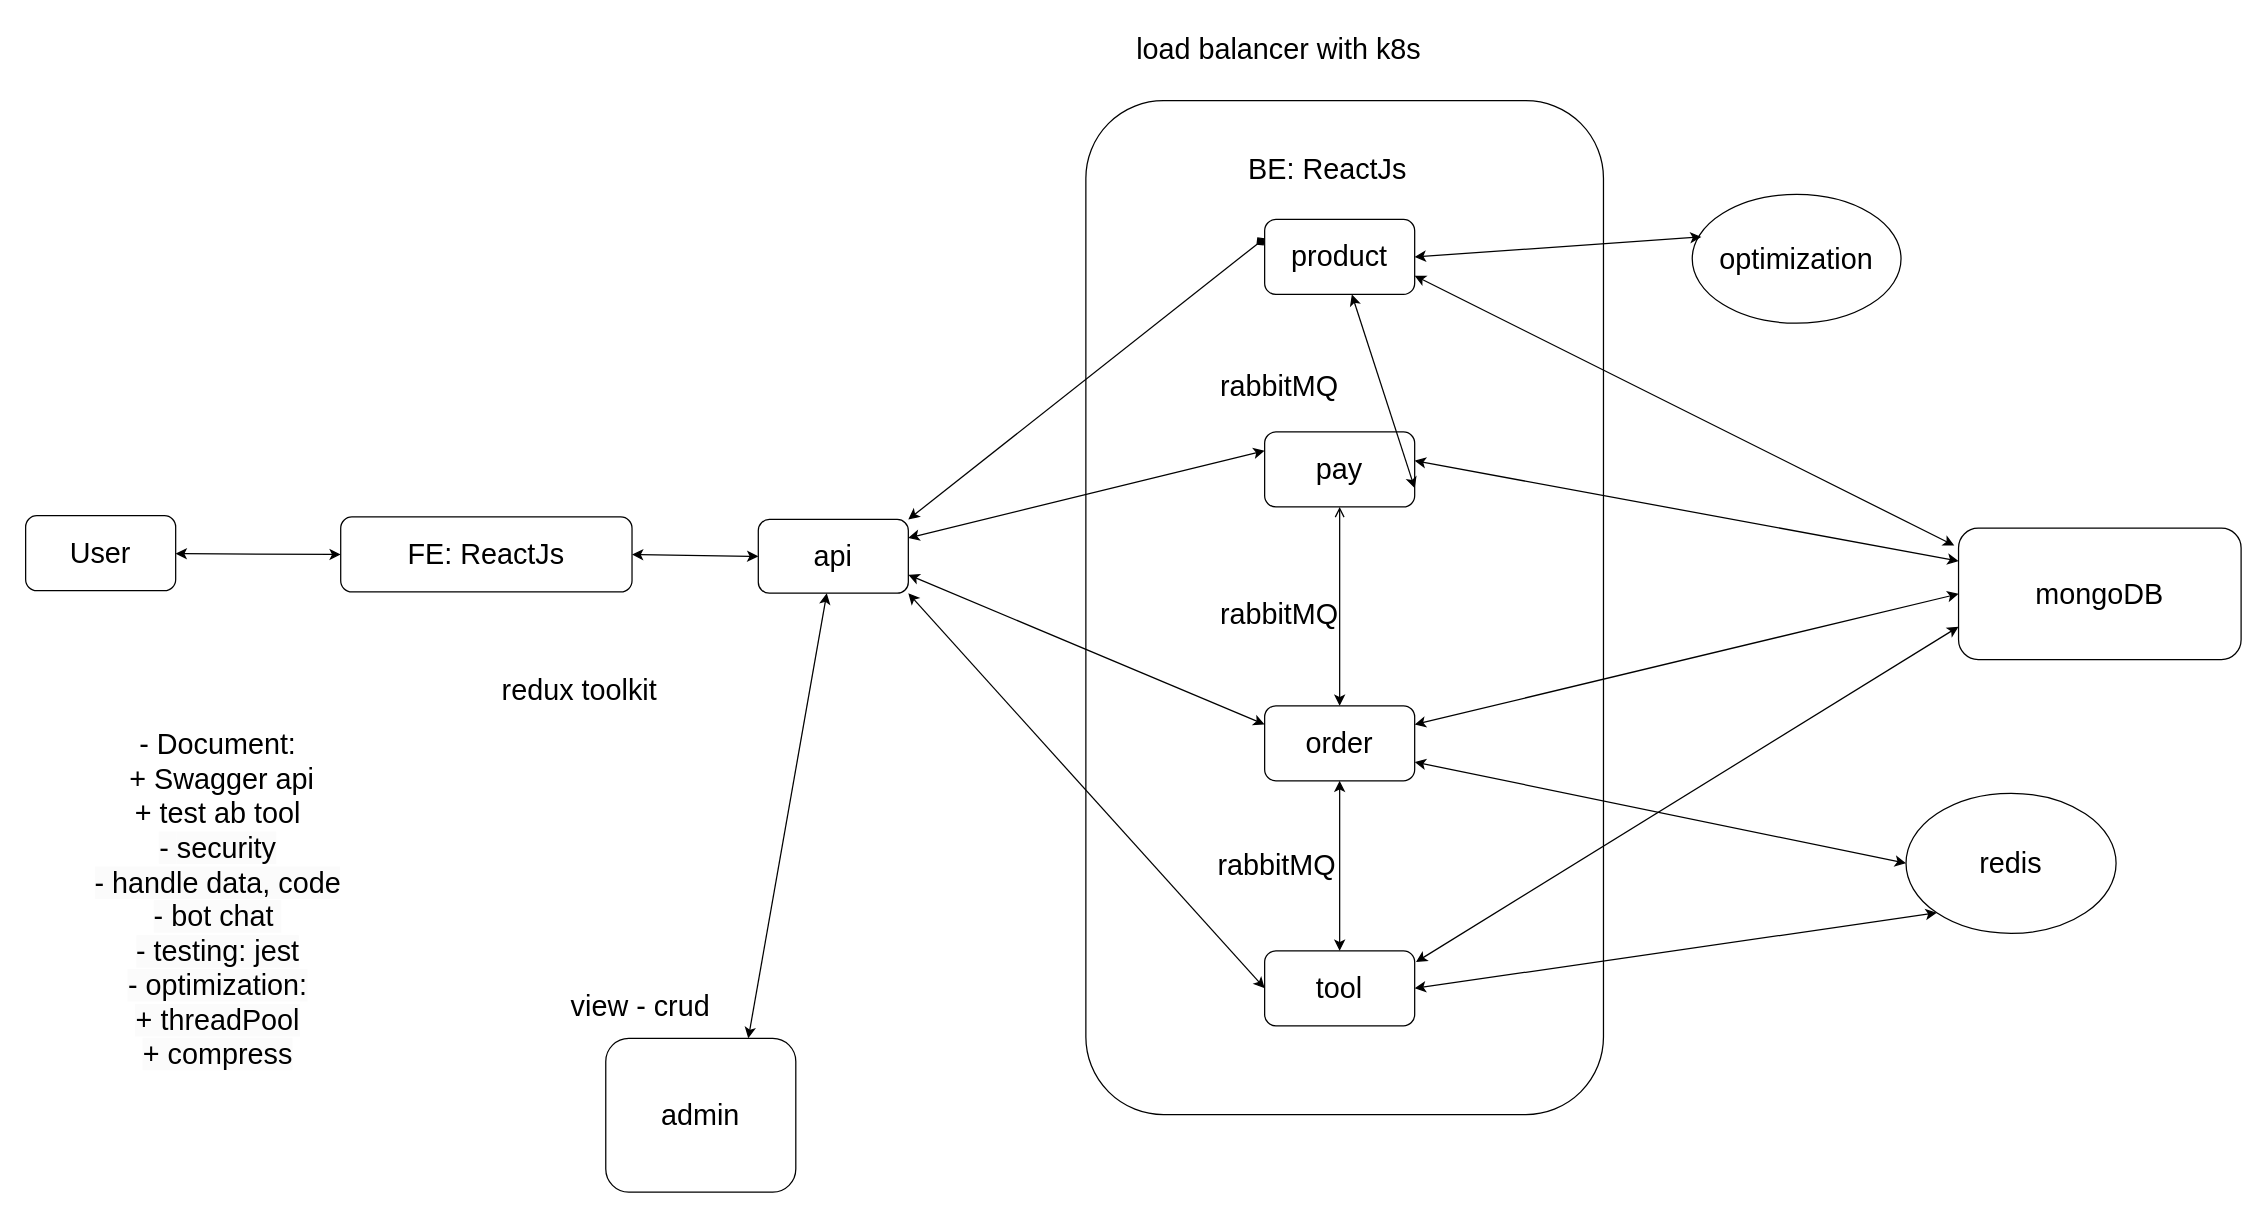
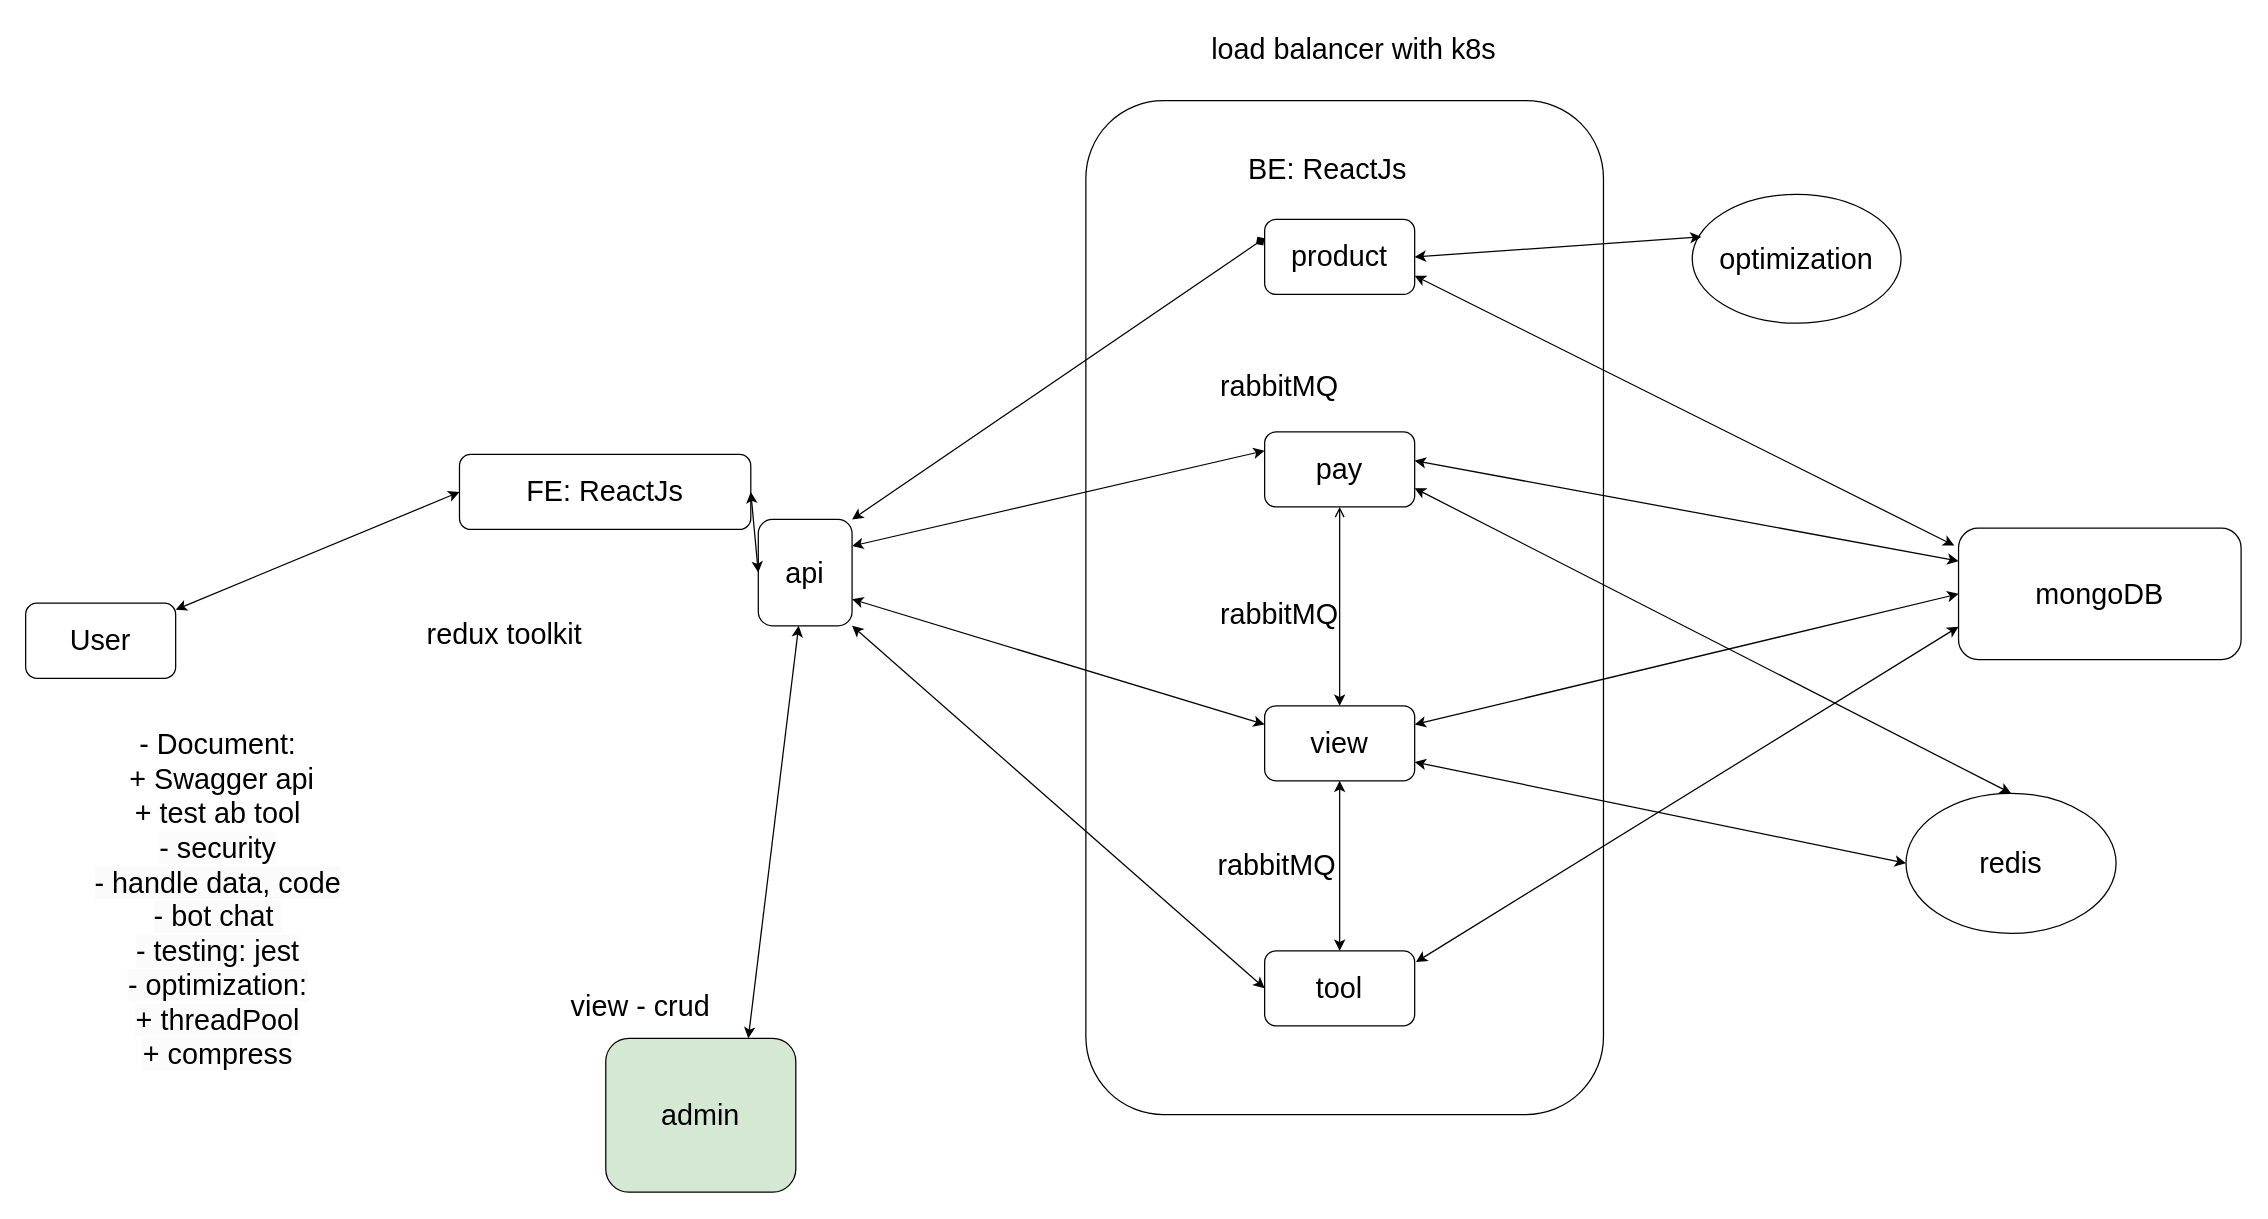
(1279, 49) -> (1354, 49)
(1383, 392) -> (1712, 640)
(101, 553) -> (101, 641)
(486, 554) -> (605, 492)
(833, 556) -> (805, 573)
(576, 691) -> (501, 634)
(1339, 743) -> (1339, 743)
(1676, 950) -> none
(701, 1115) -> (701, 1115)
